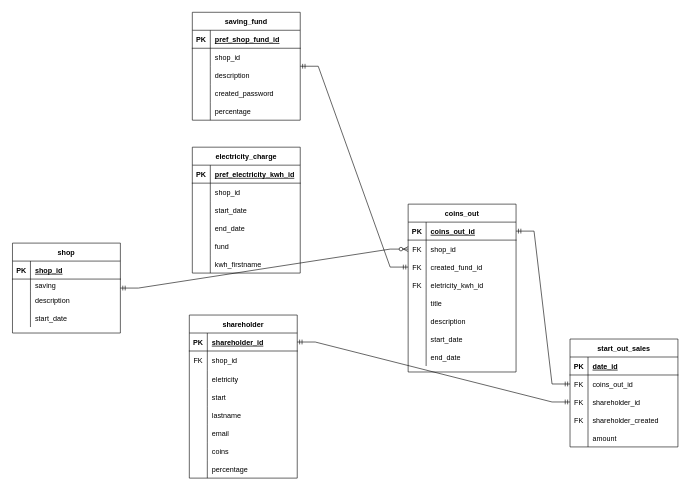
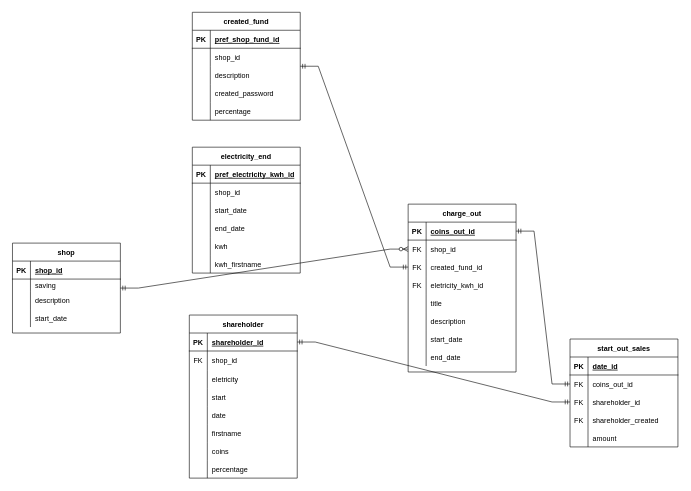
(246, 22) -> (246, 22)
(246, 157) -> (246, 157)
(462, 214) -> (462, 214)
(223, 247) -> (221, 247)
(227, 416) -> (220, 416)
(220, 434) -> (229, 434)
